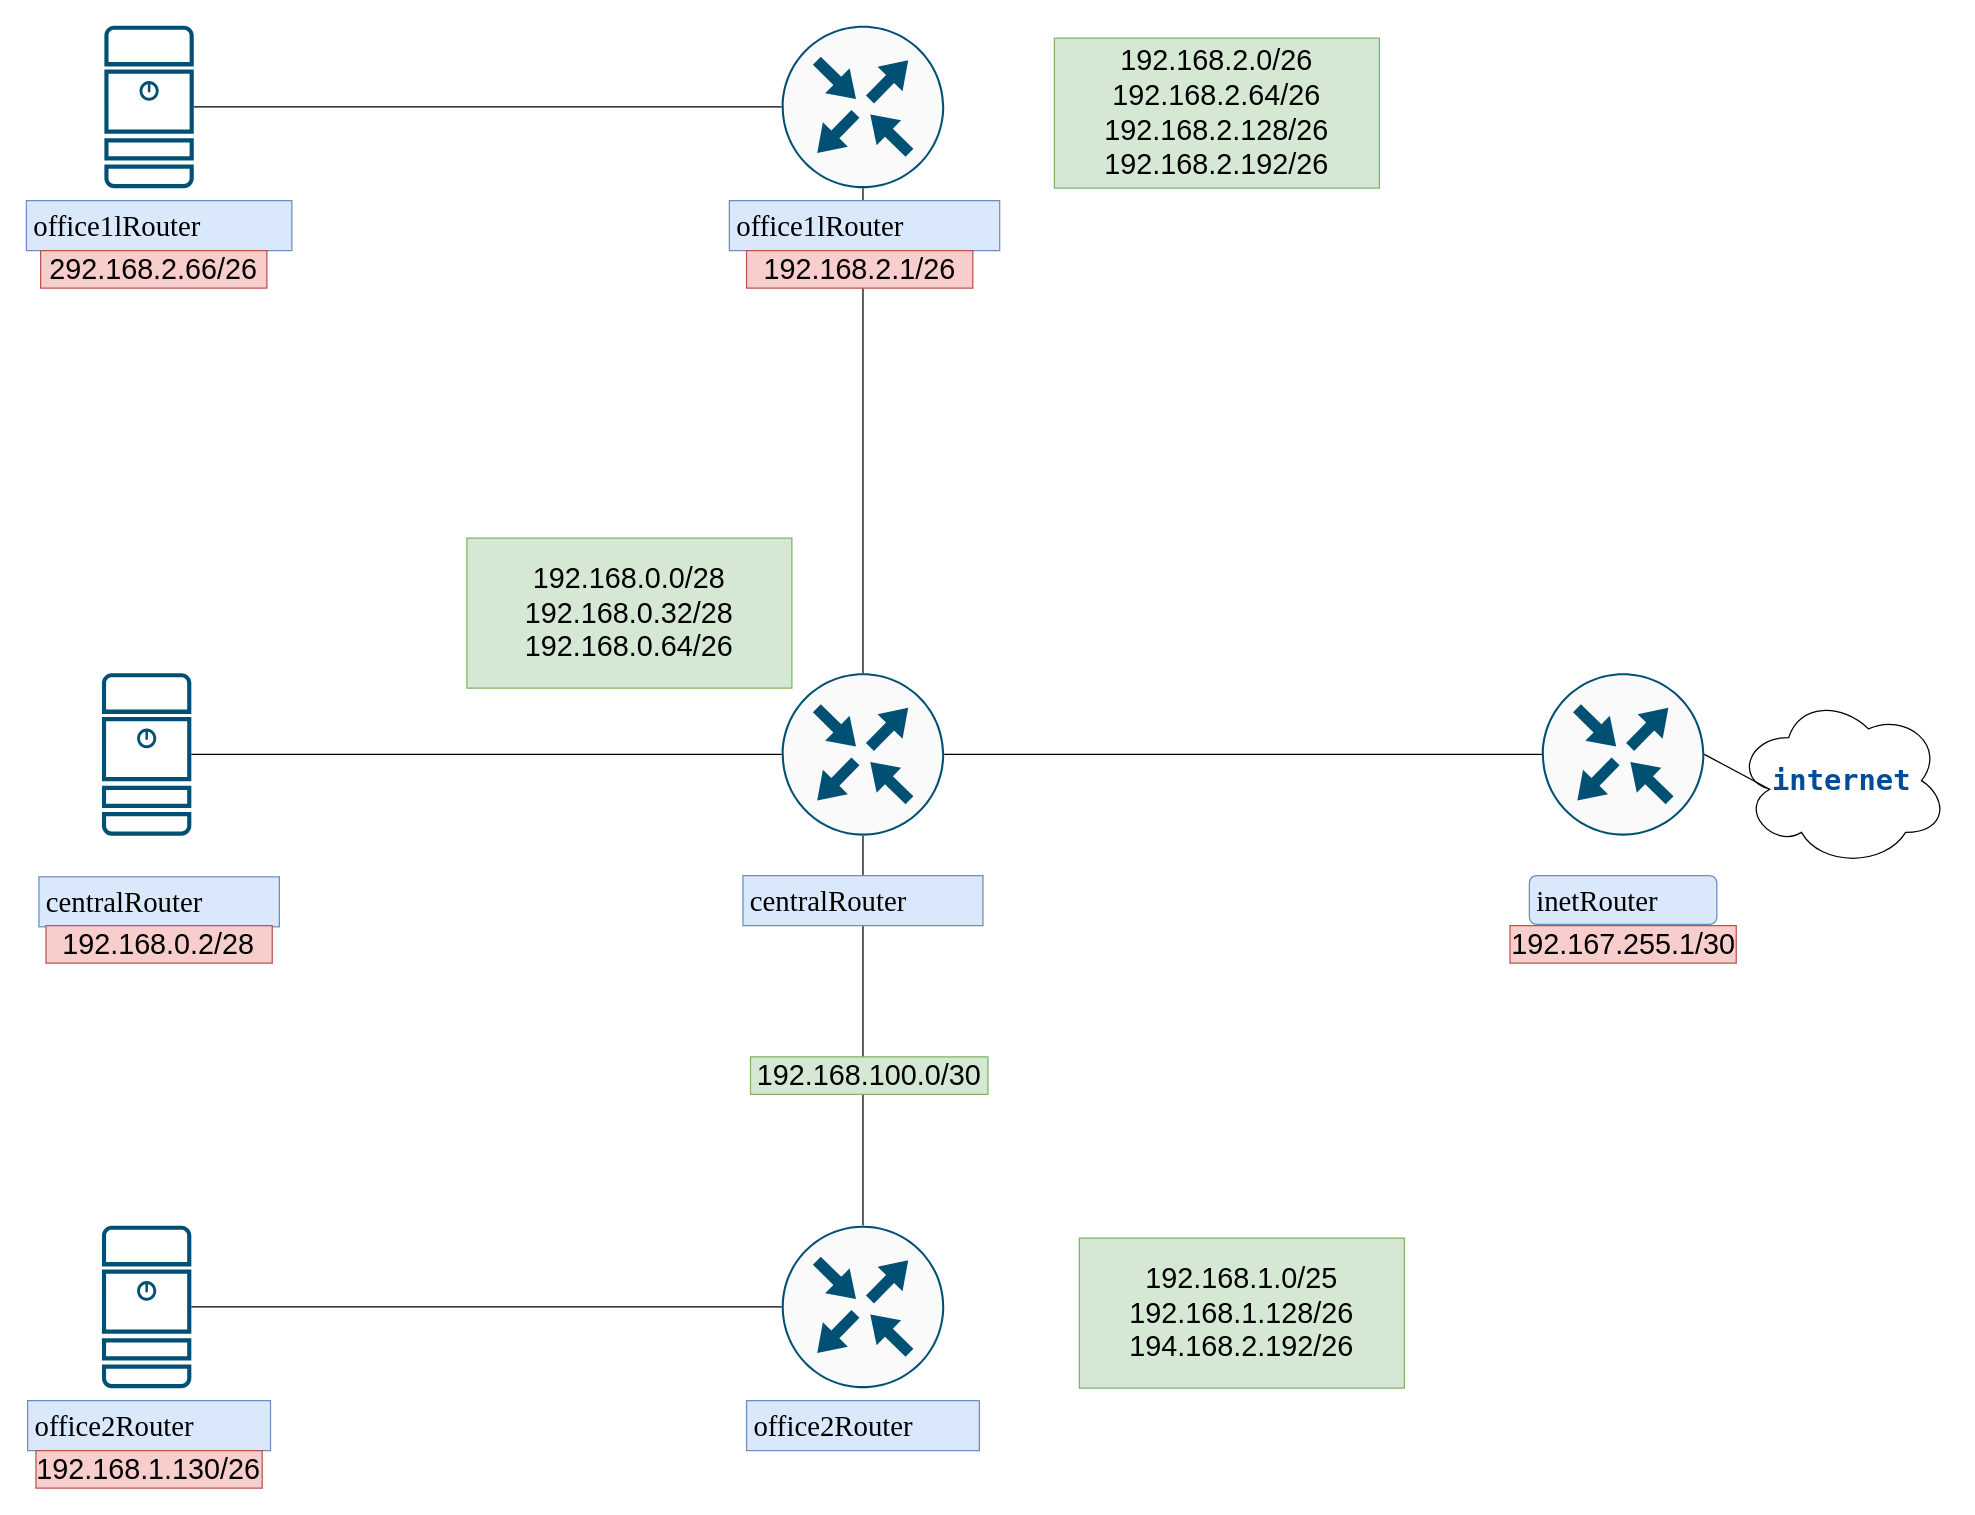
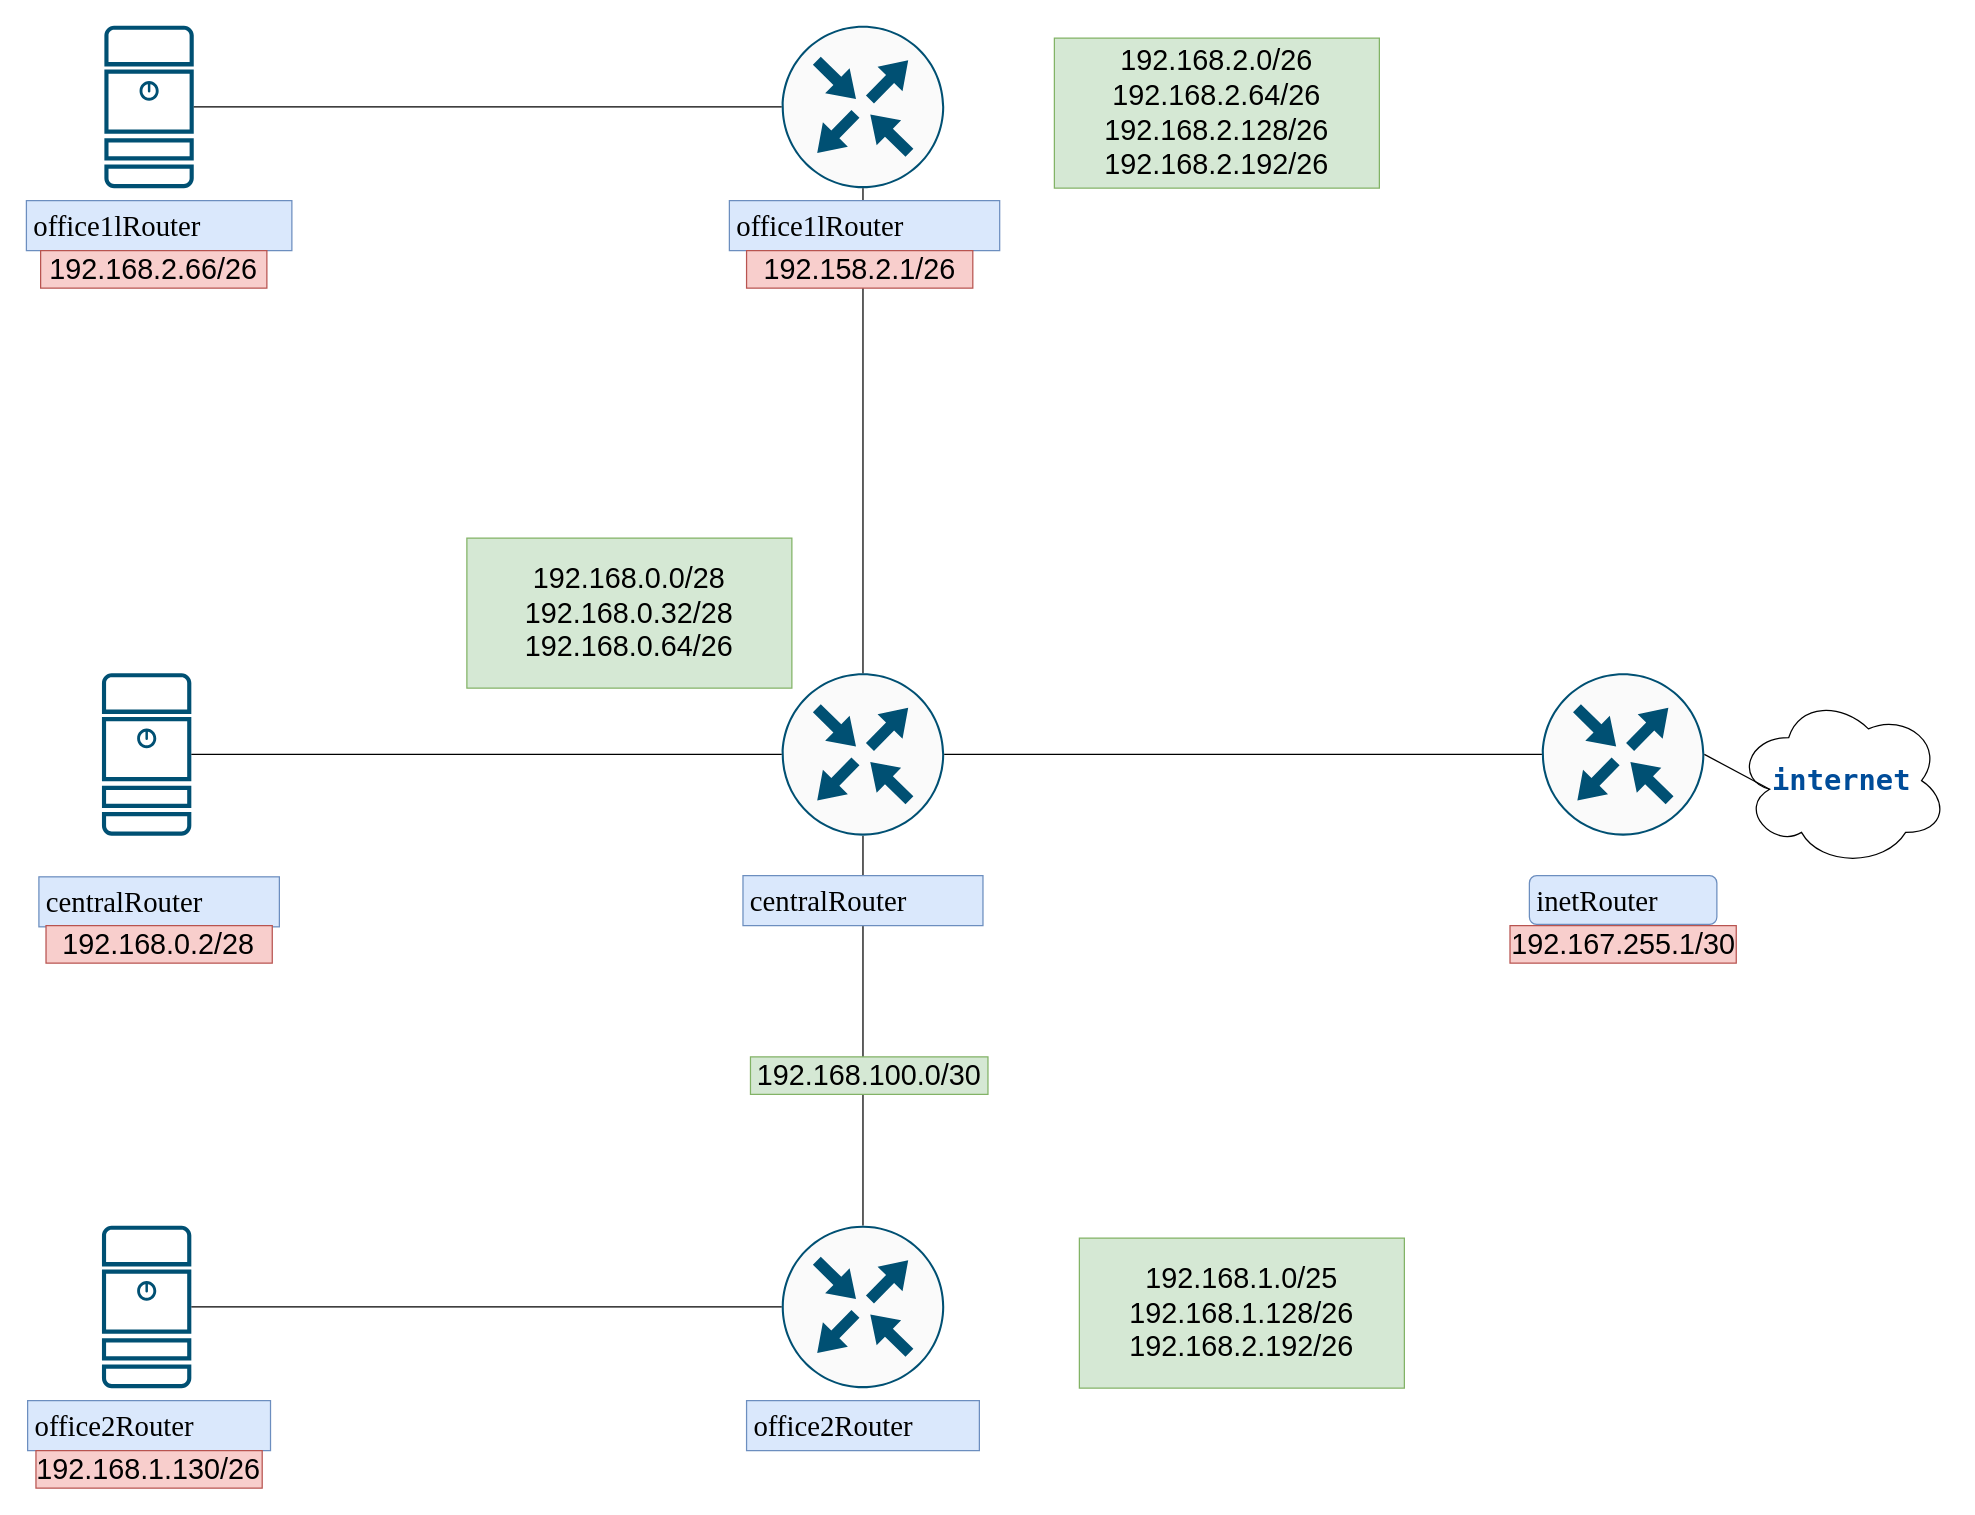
(154, 269) -> (154, 269)
(860, 269) -> (860, 269)
(1242, 1313) -> (1242, 1313)
